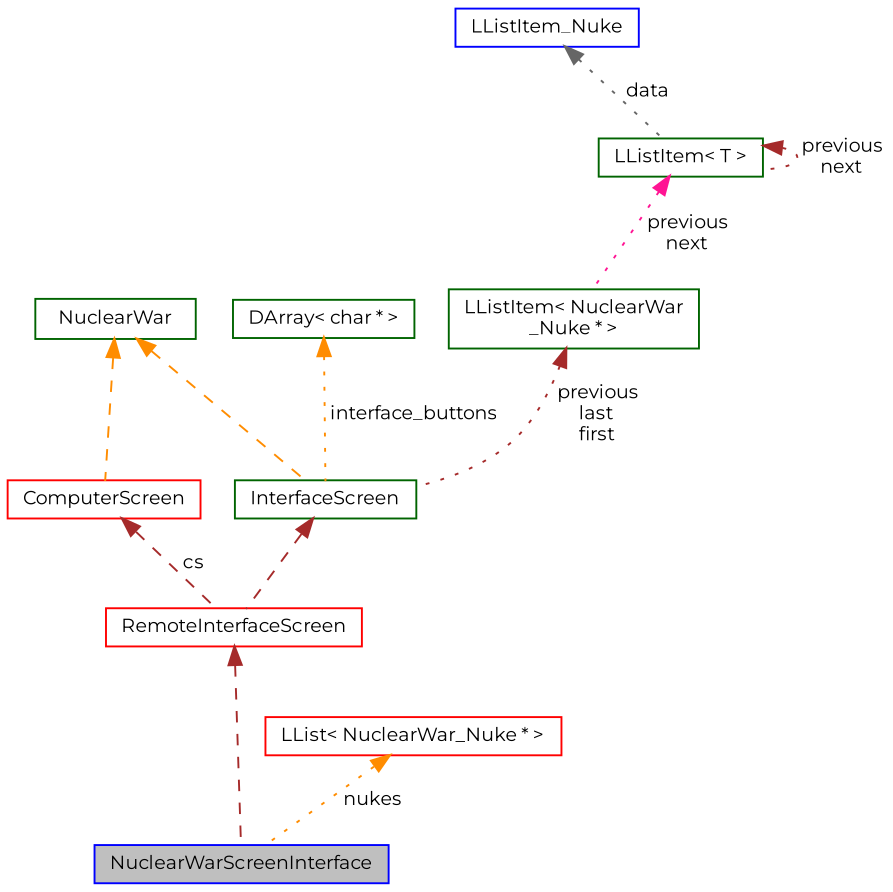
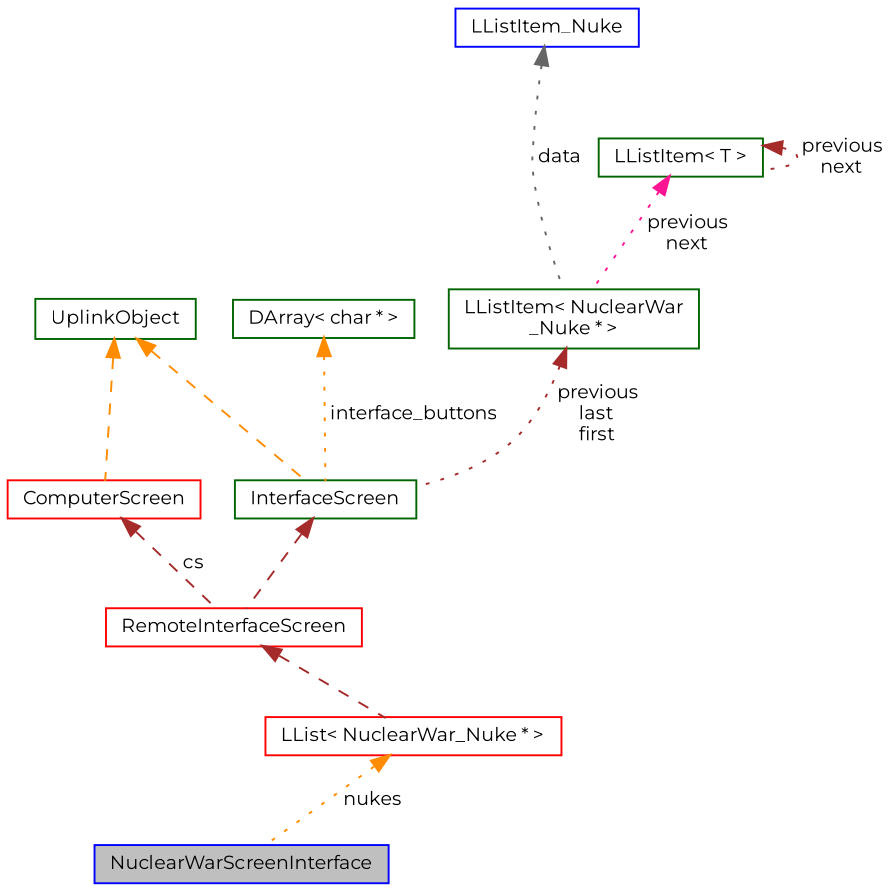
(621, 99) -> (534, 179)
(116, 319) -> (116, 319)
(238, 755) -> (332, 687)
